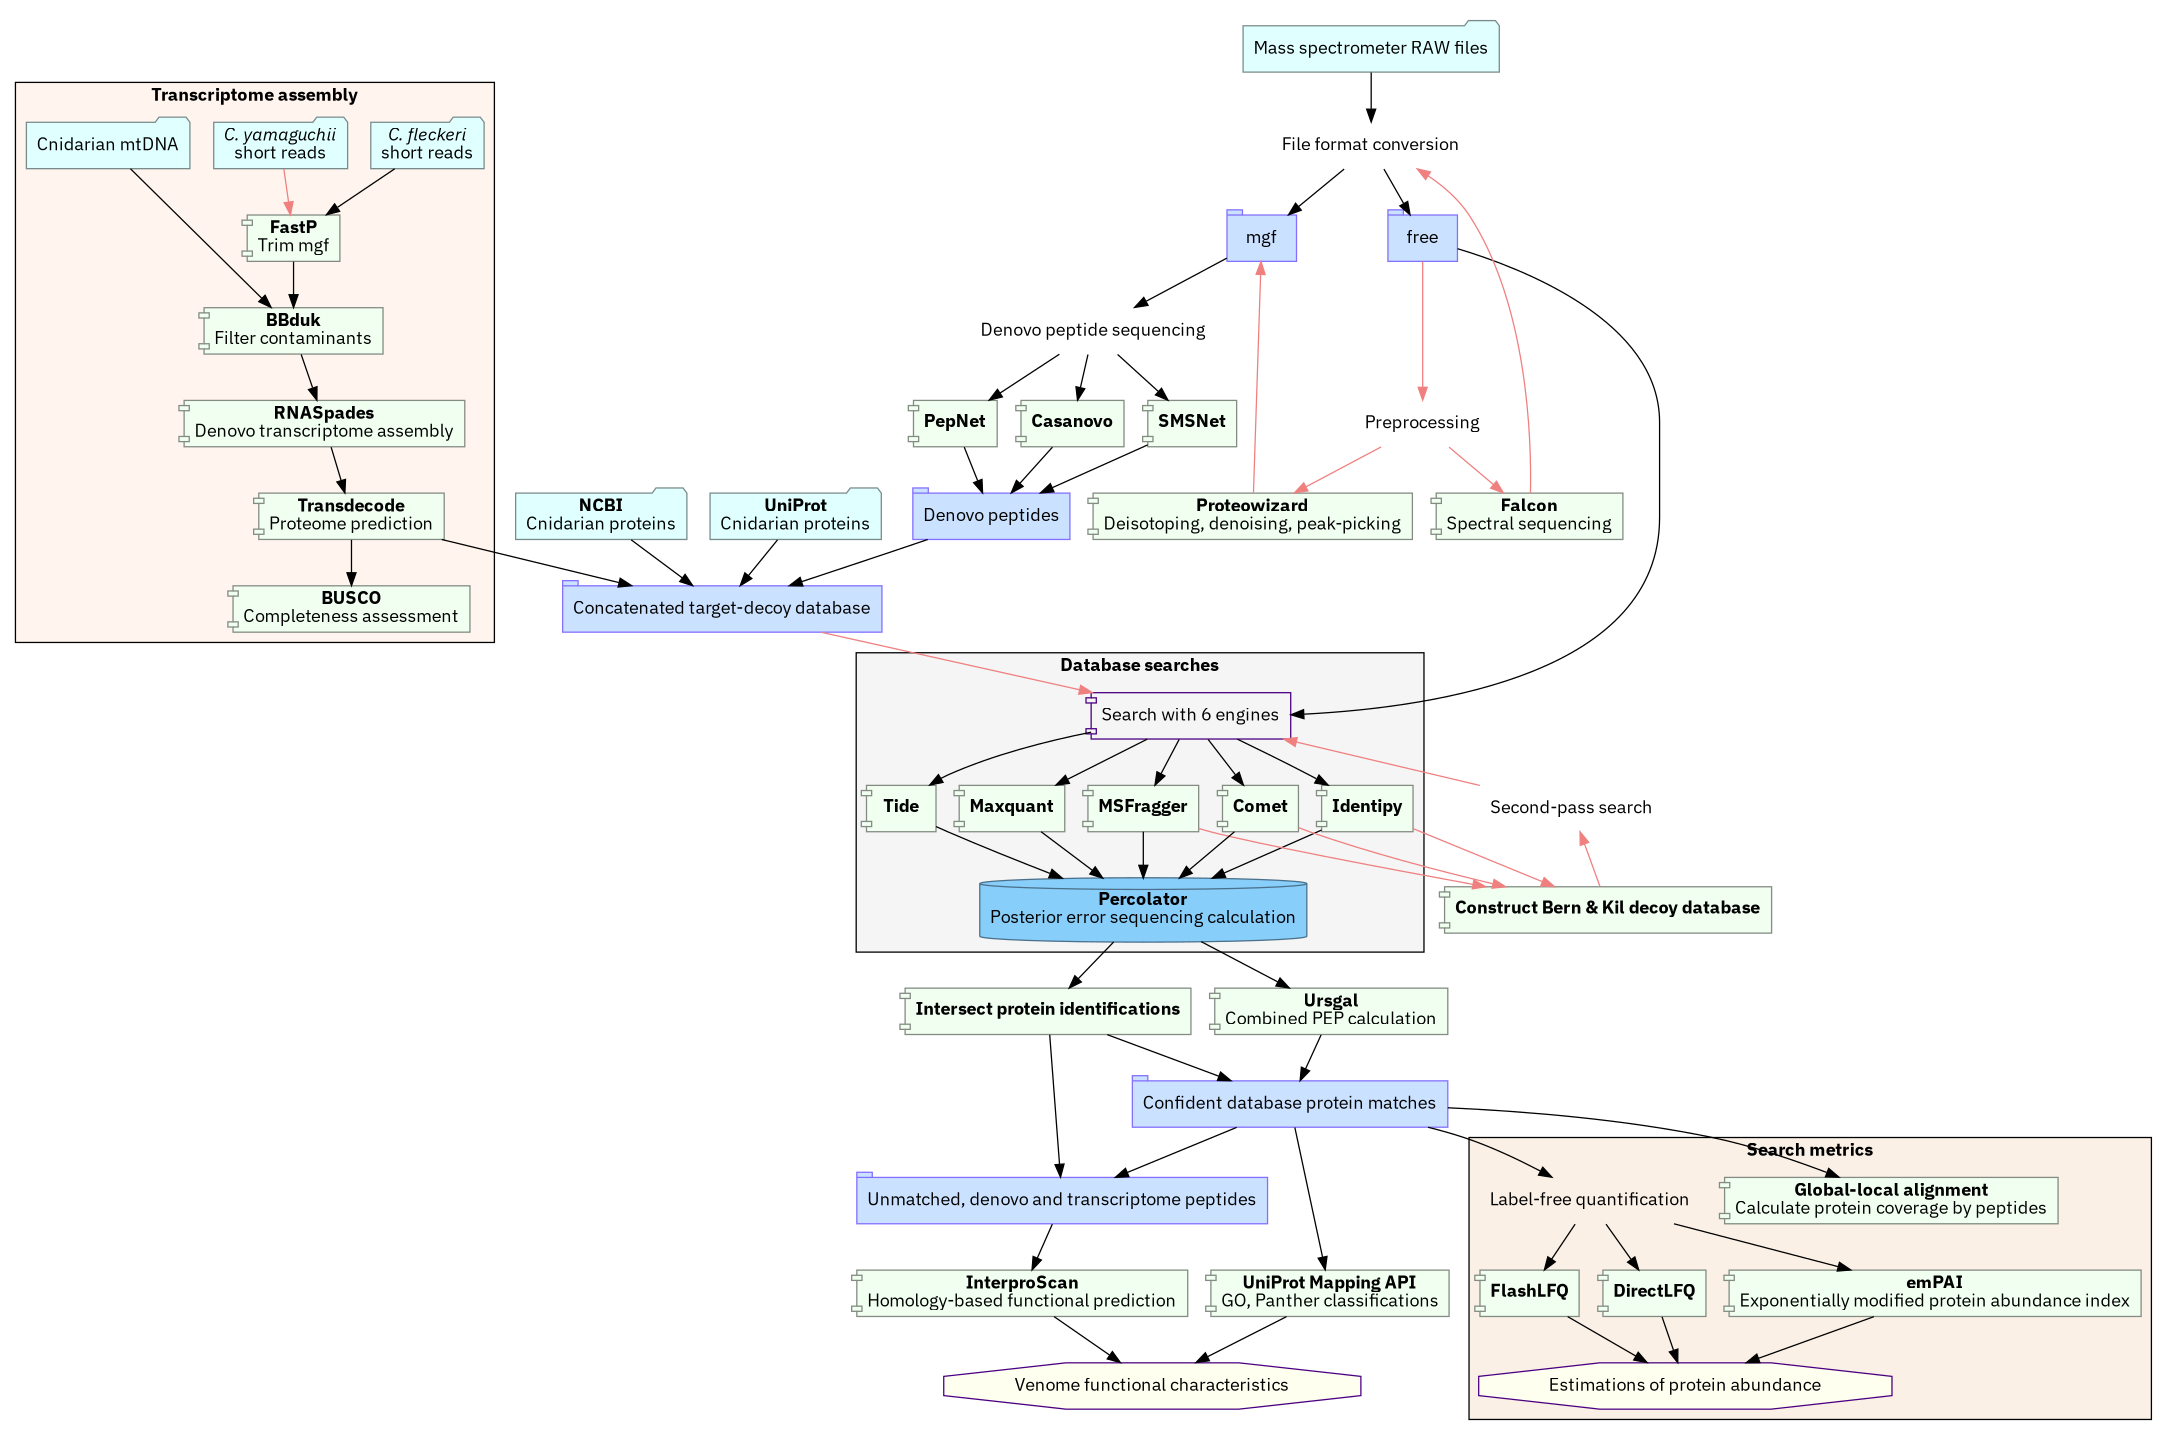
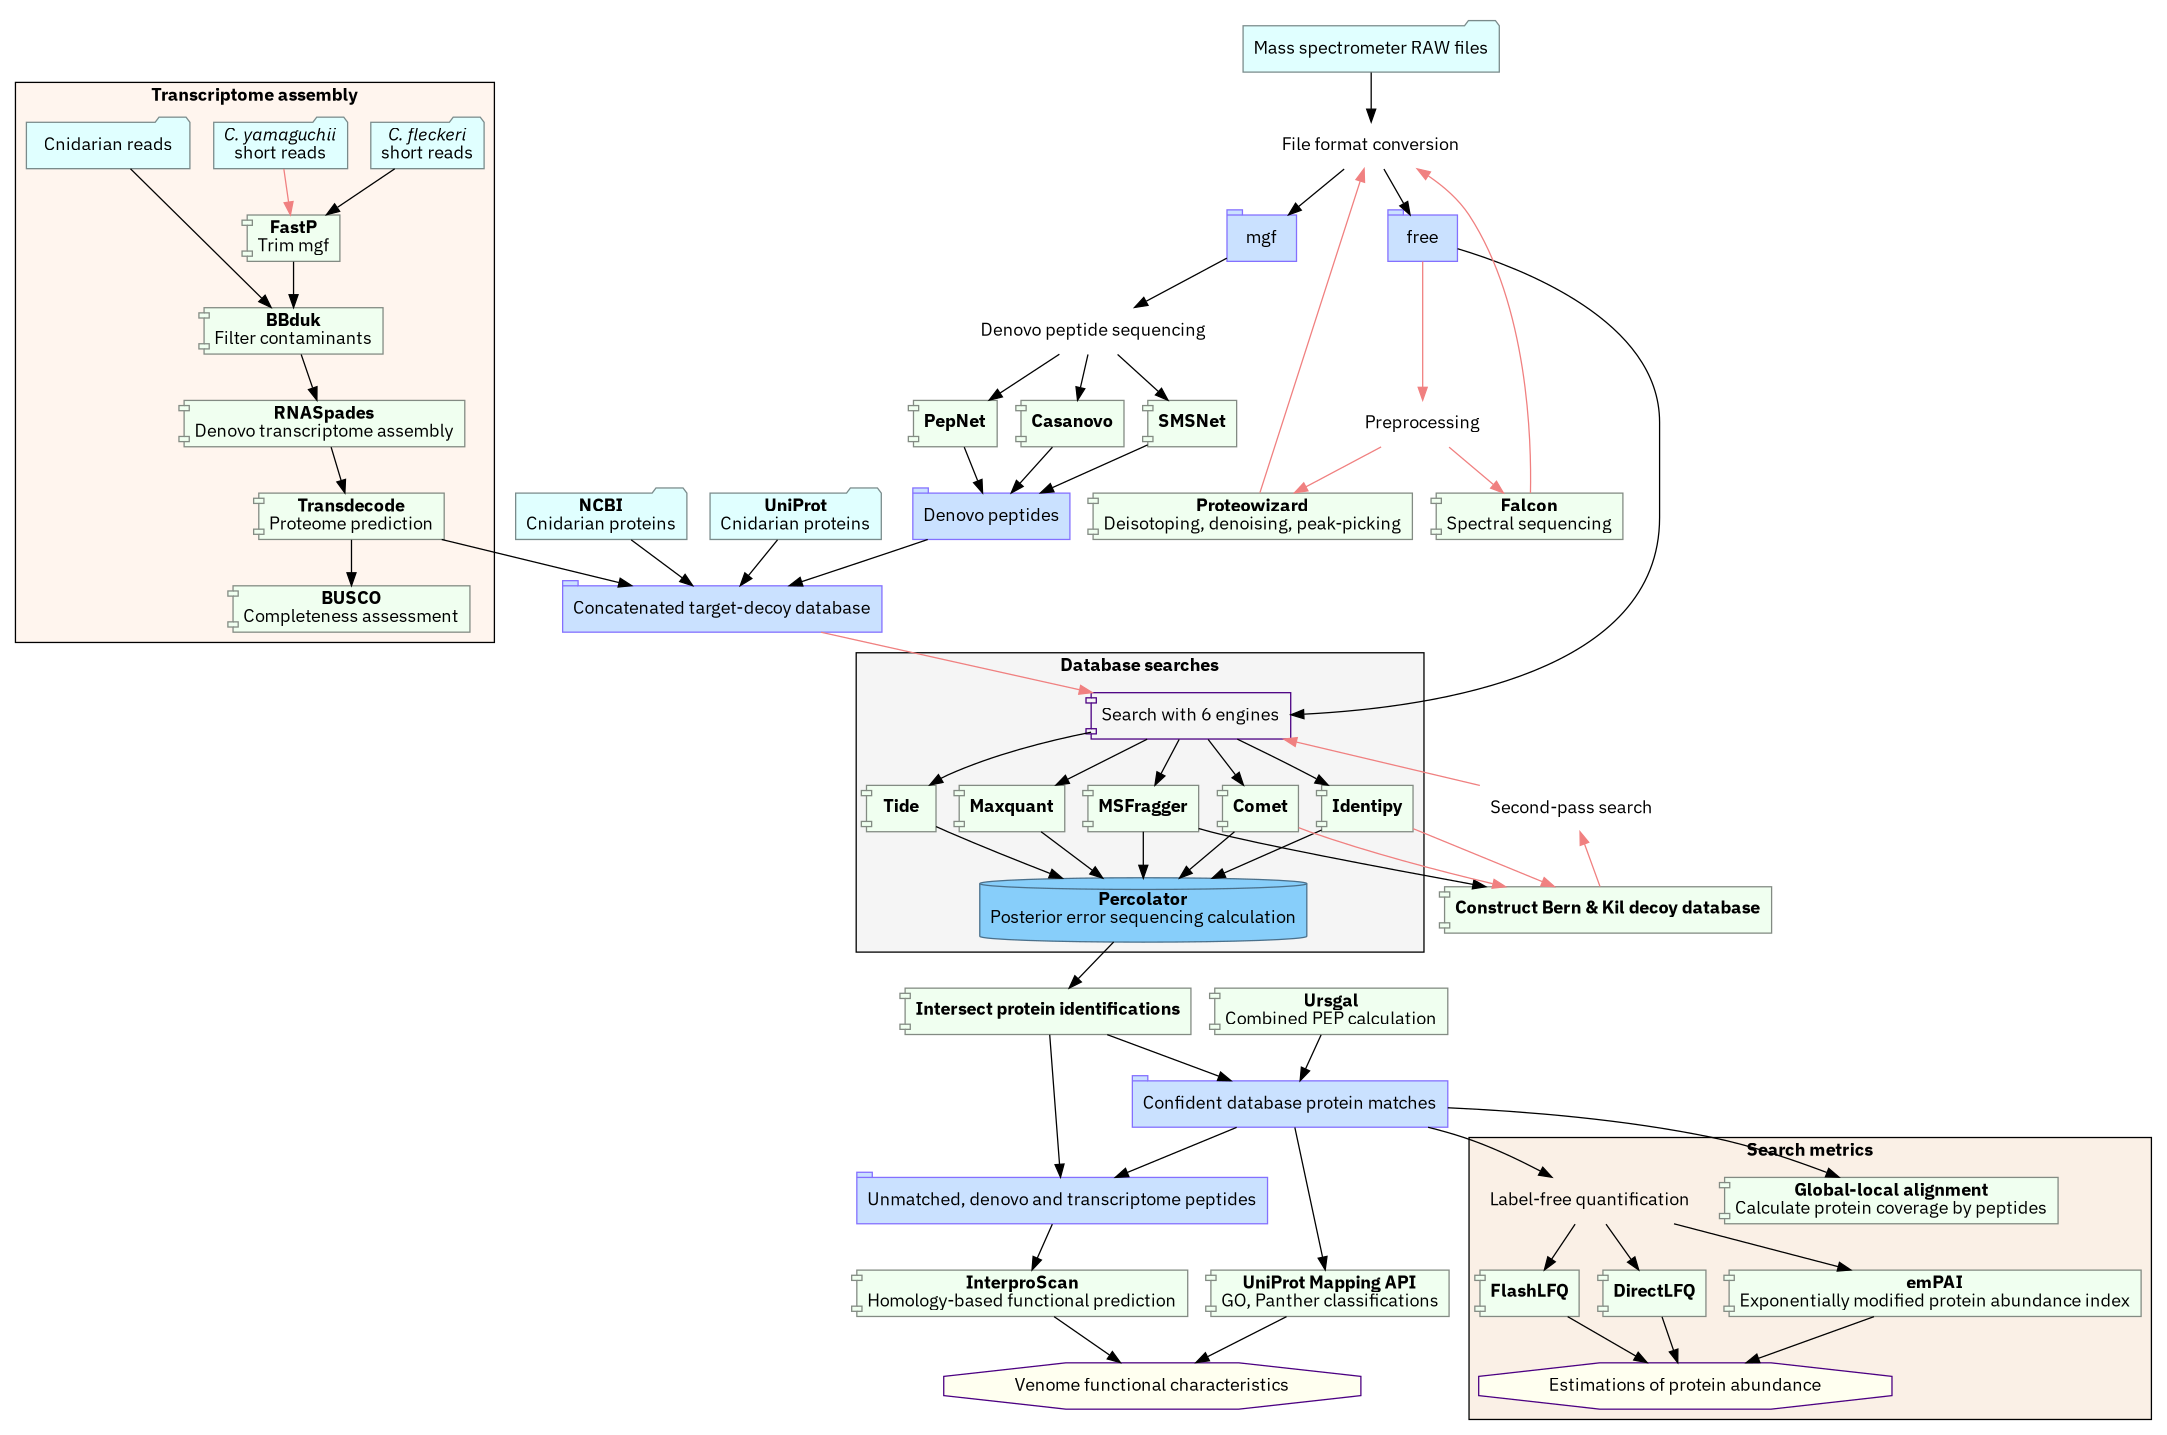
(108, 145) -> (108, 145)
(1257, 384) -> (1310, 337)
(1335, 858) -> (1335, 858)
(1239, 962) -> none
